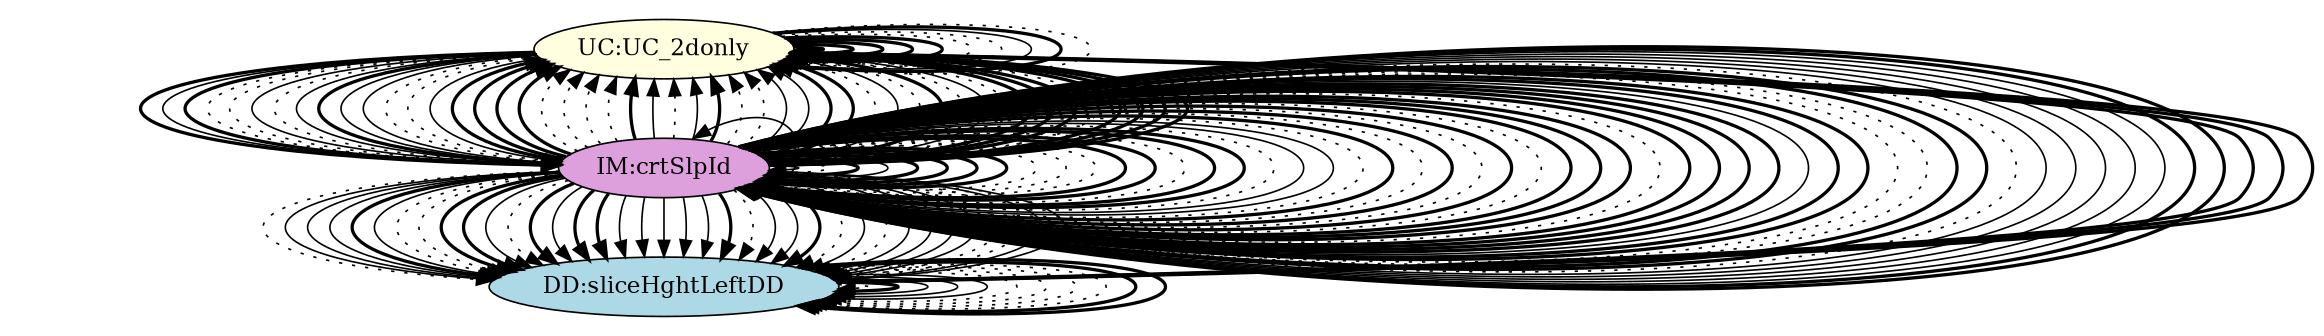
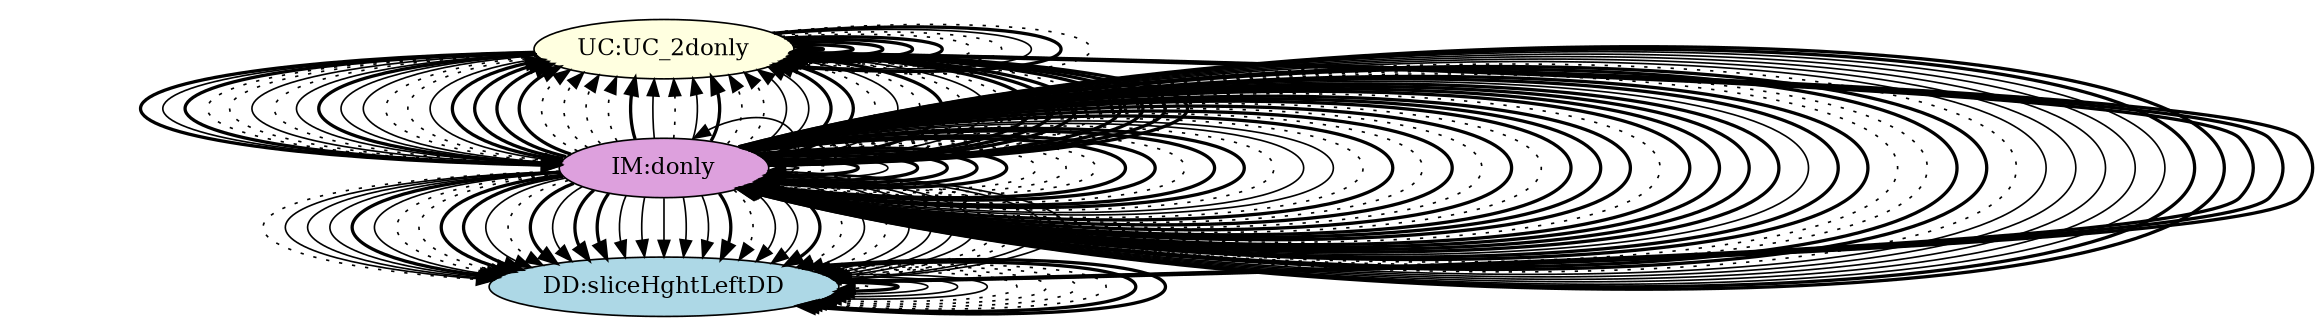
(664, 168) -> (664, 168)
